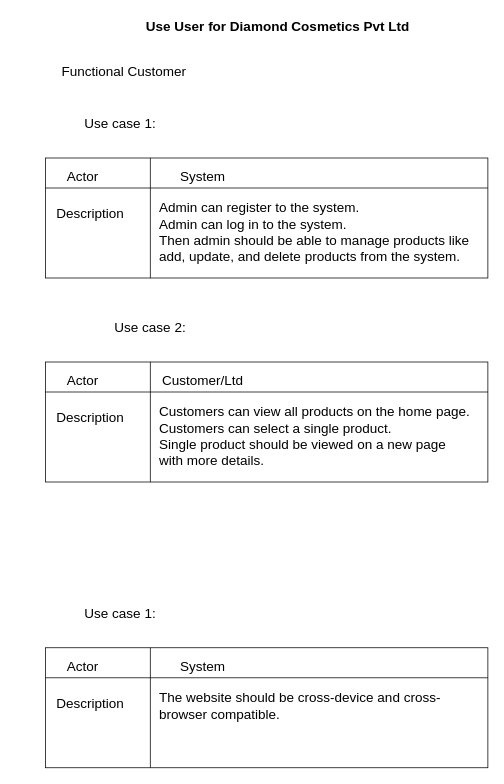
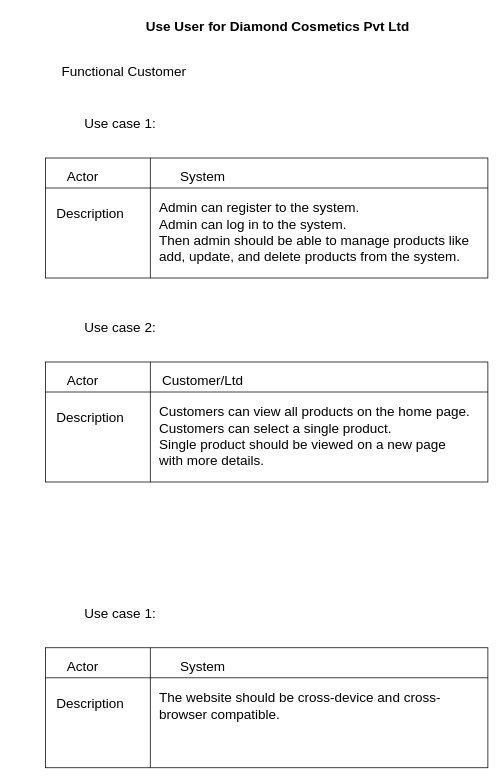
(150, 328) -> (120, 328)
